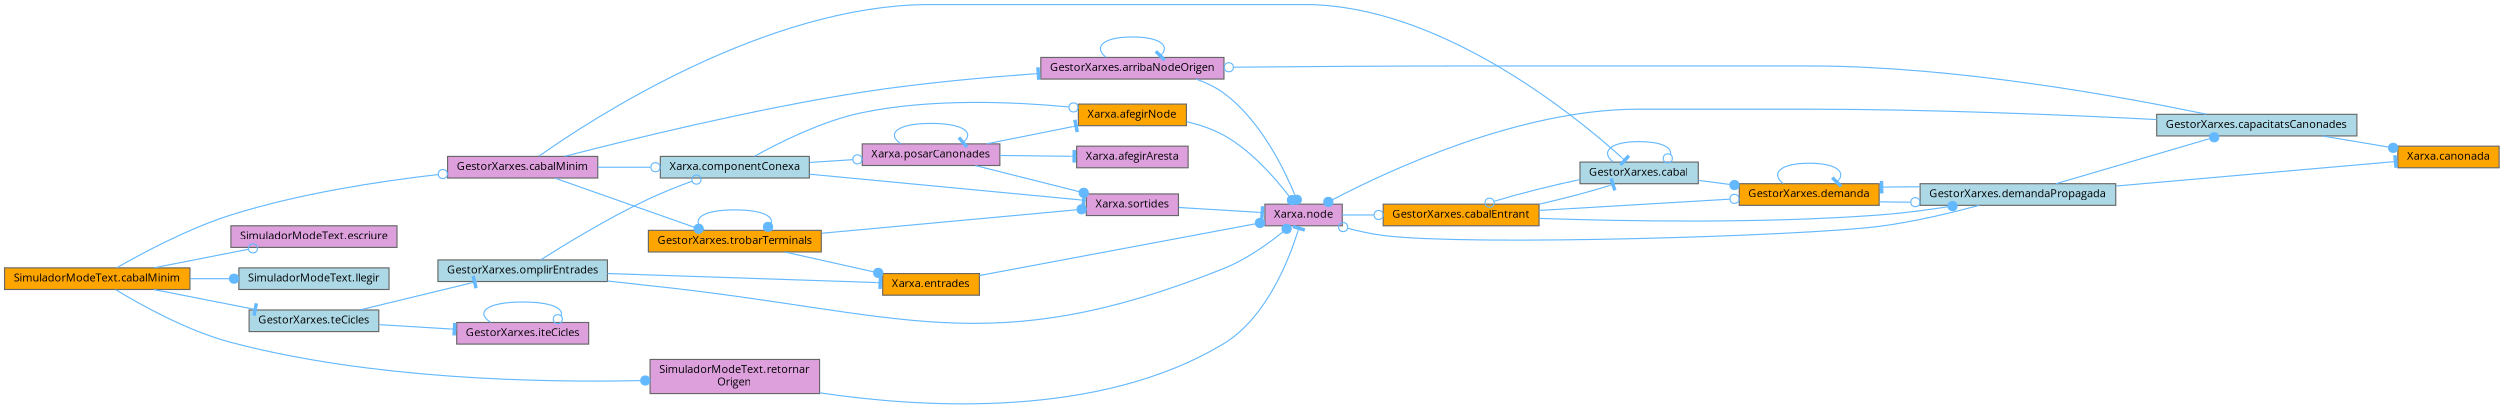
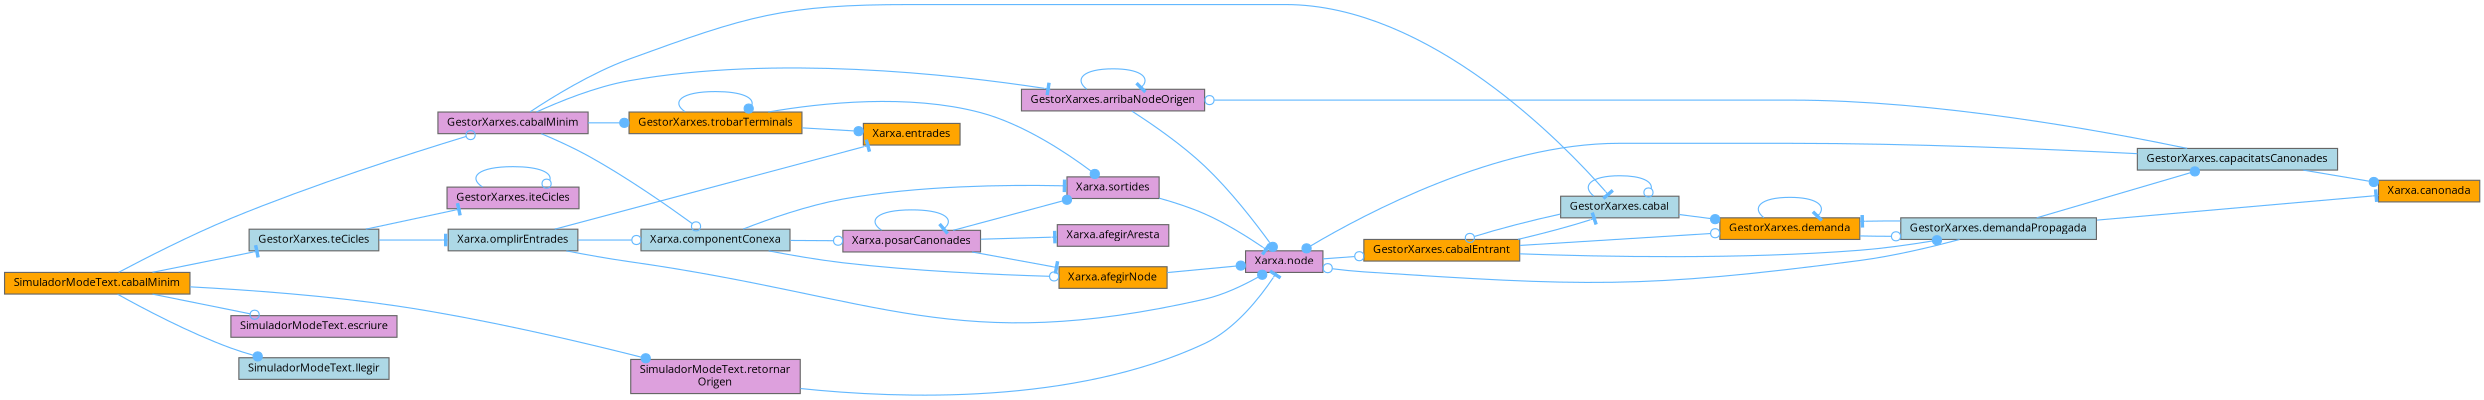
(1117, 250) -> none
(523, 271) -> (513, 240)
